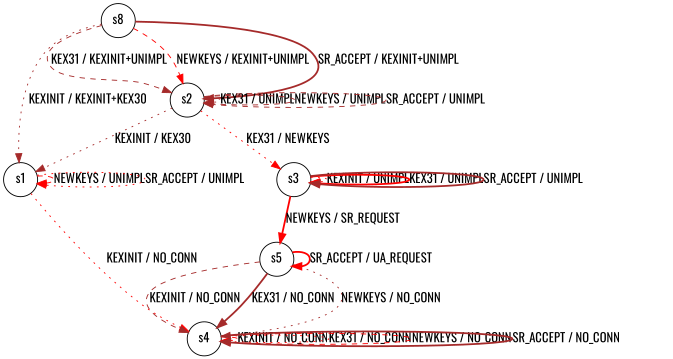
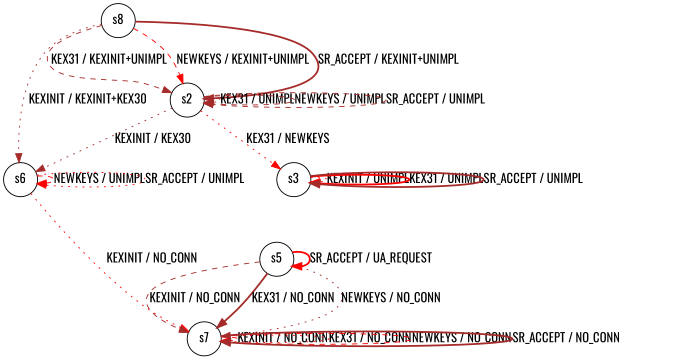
(21, 180) -> (21, 180)
(286, 215) -> none
(204, 339) -> (204, 339)
